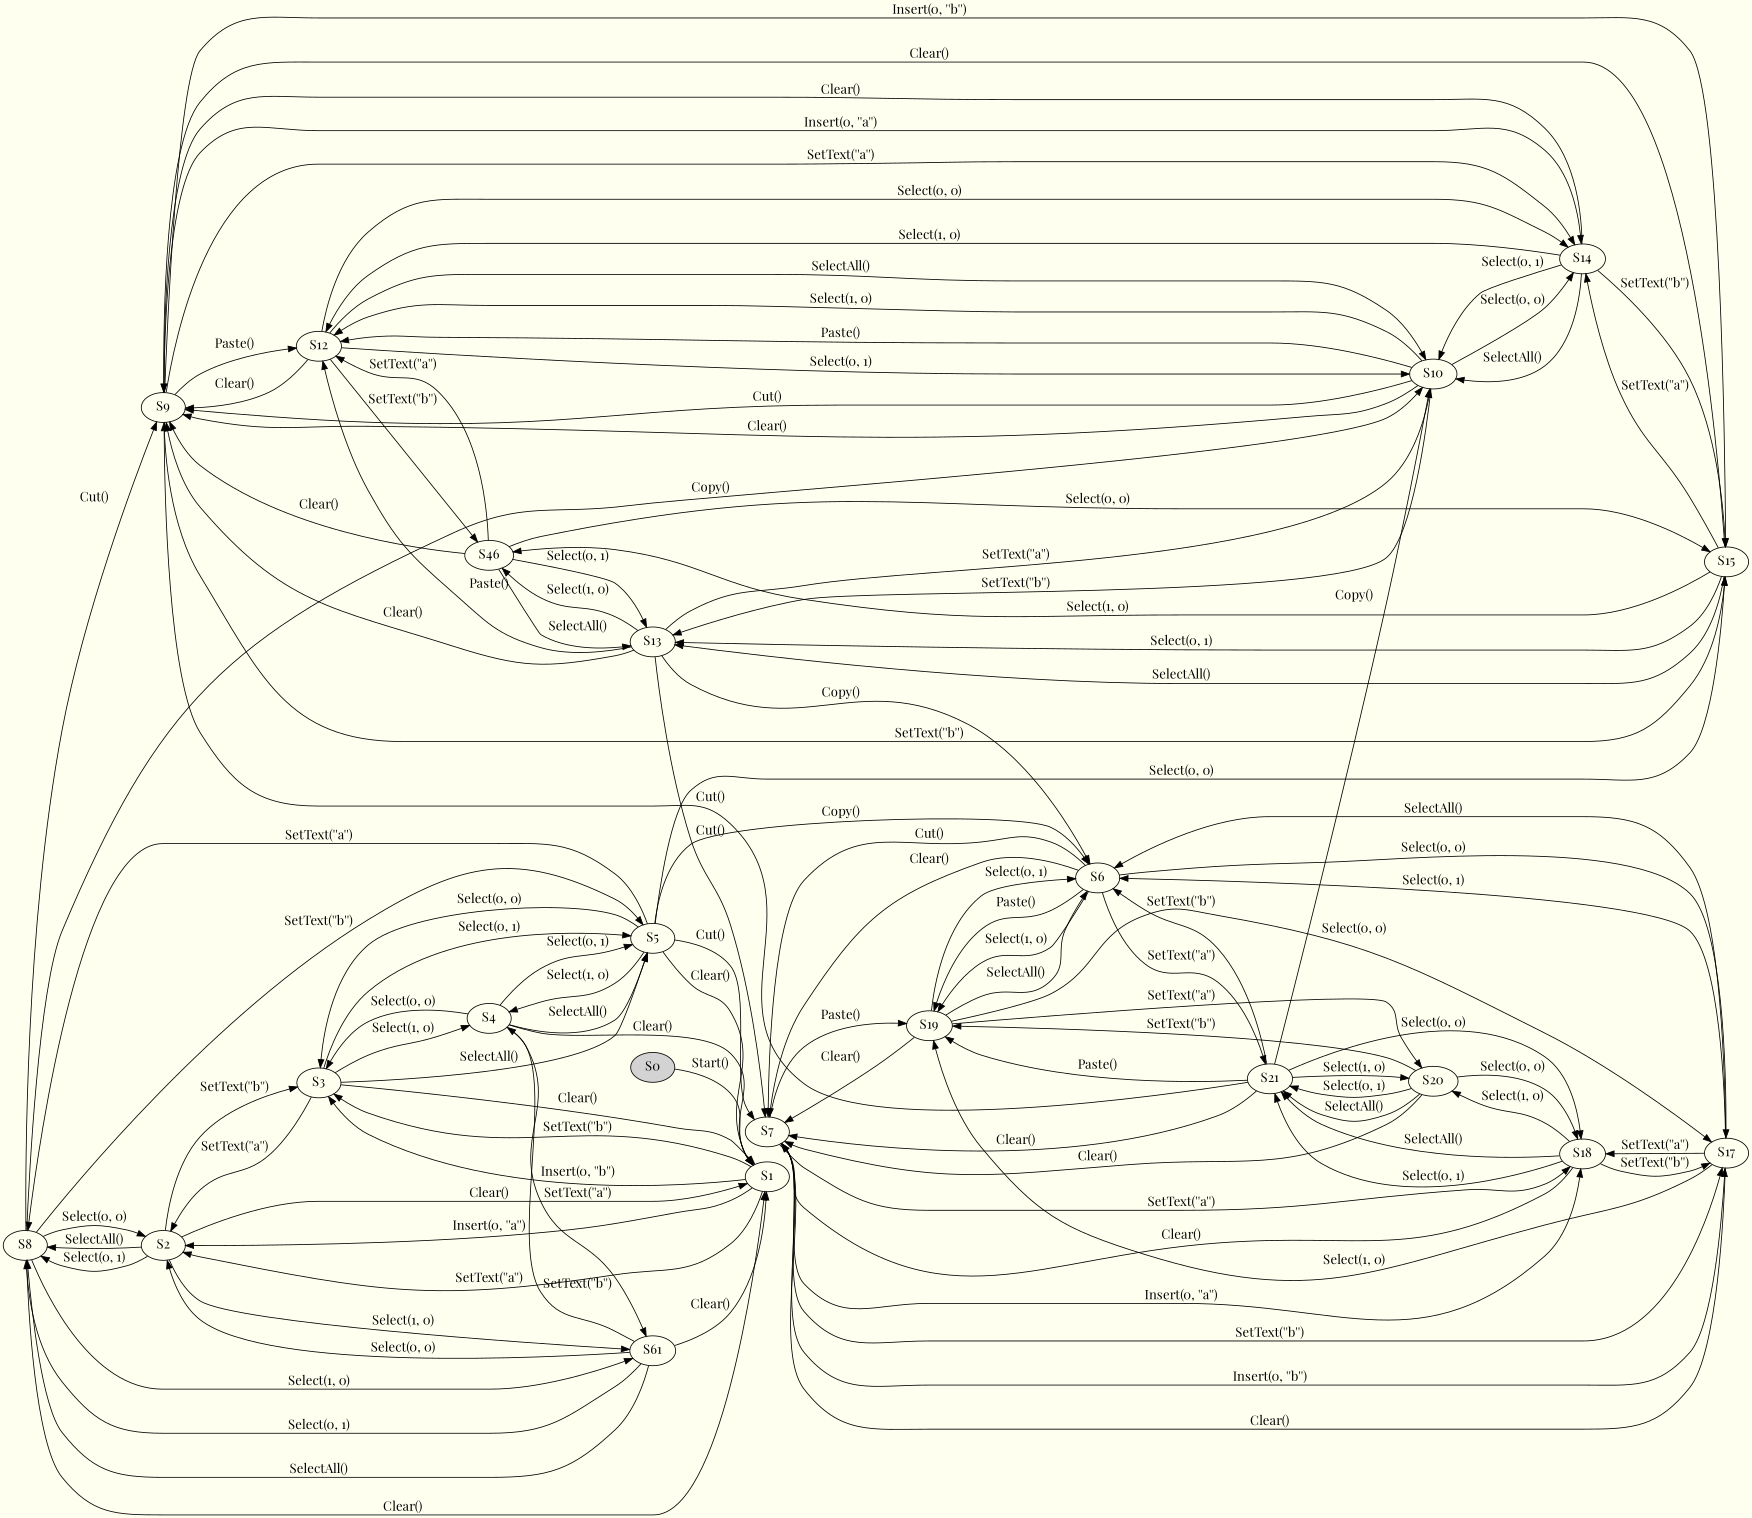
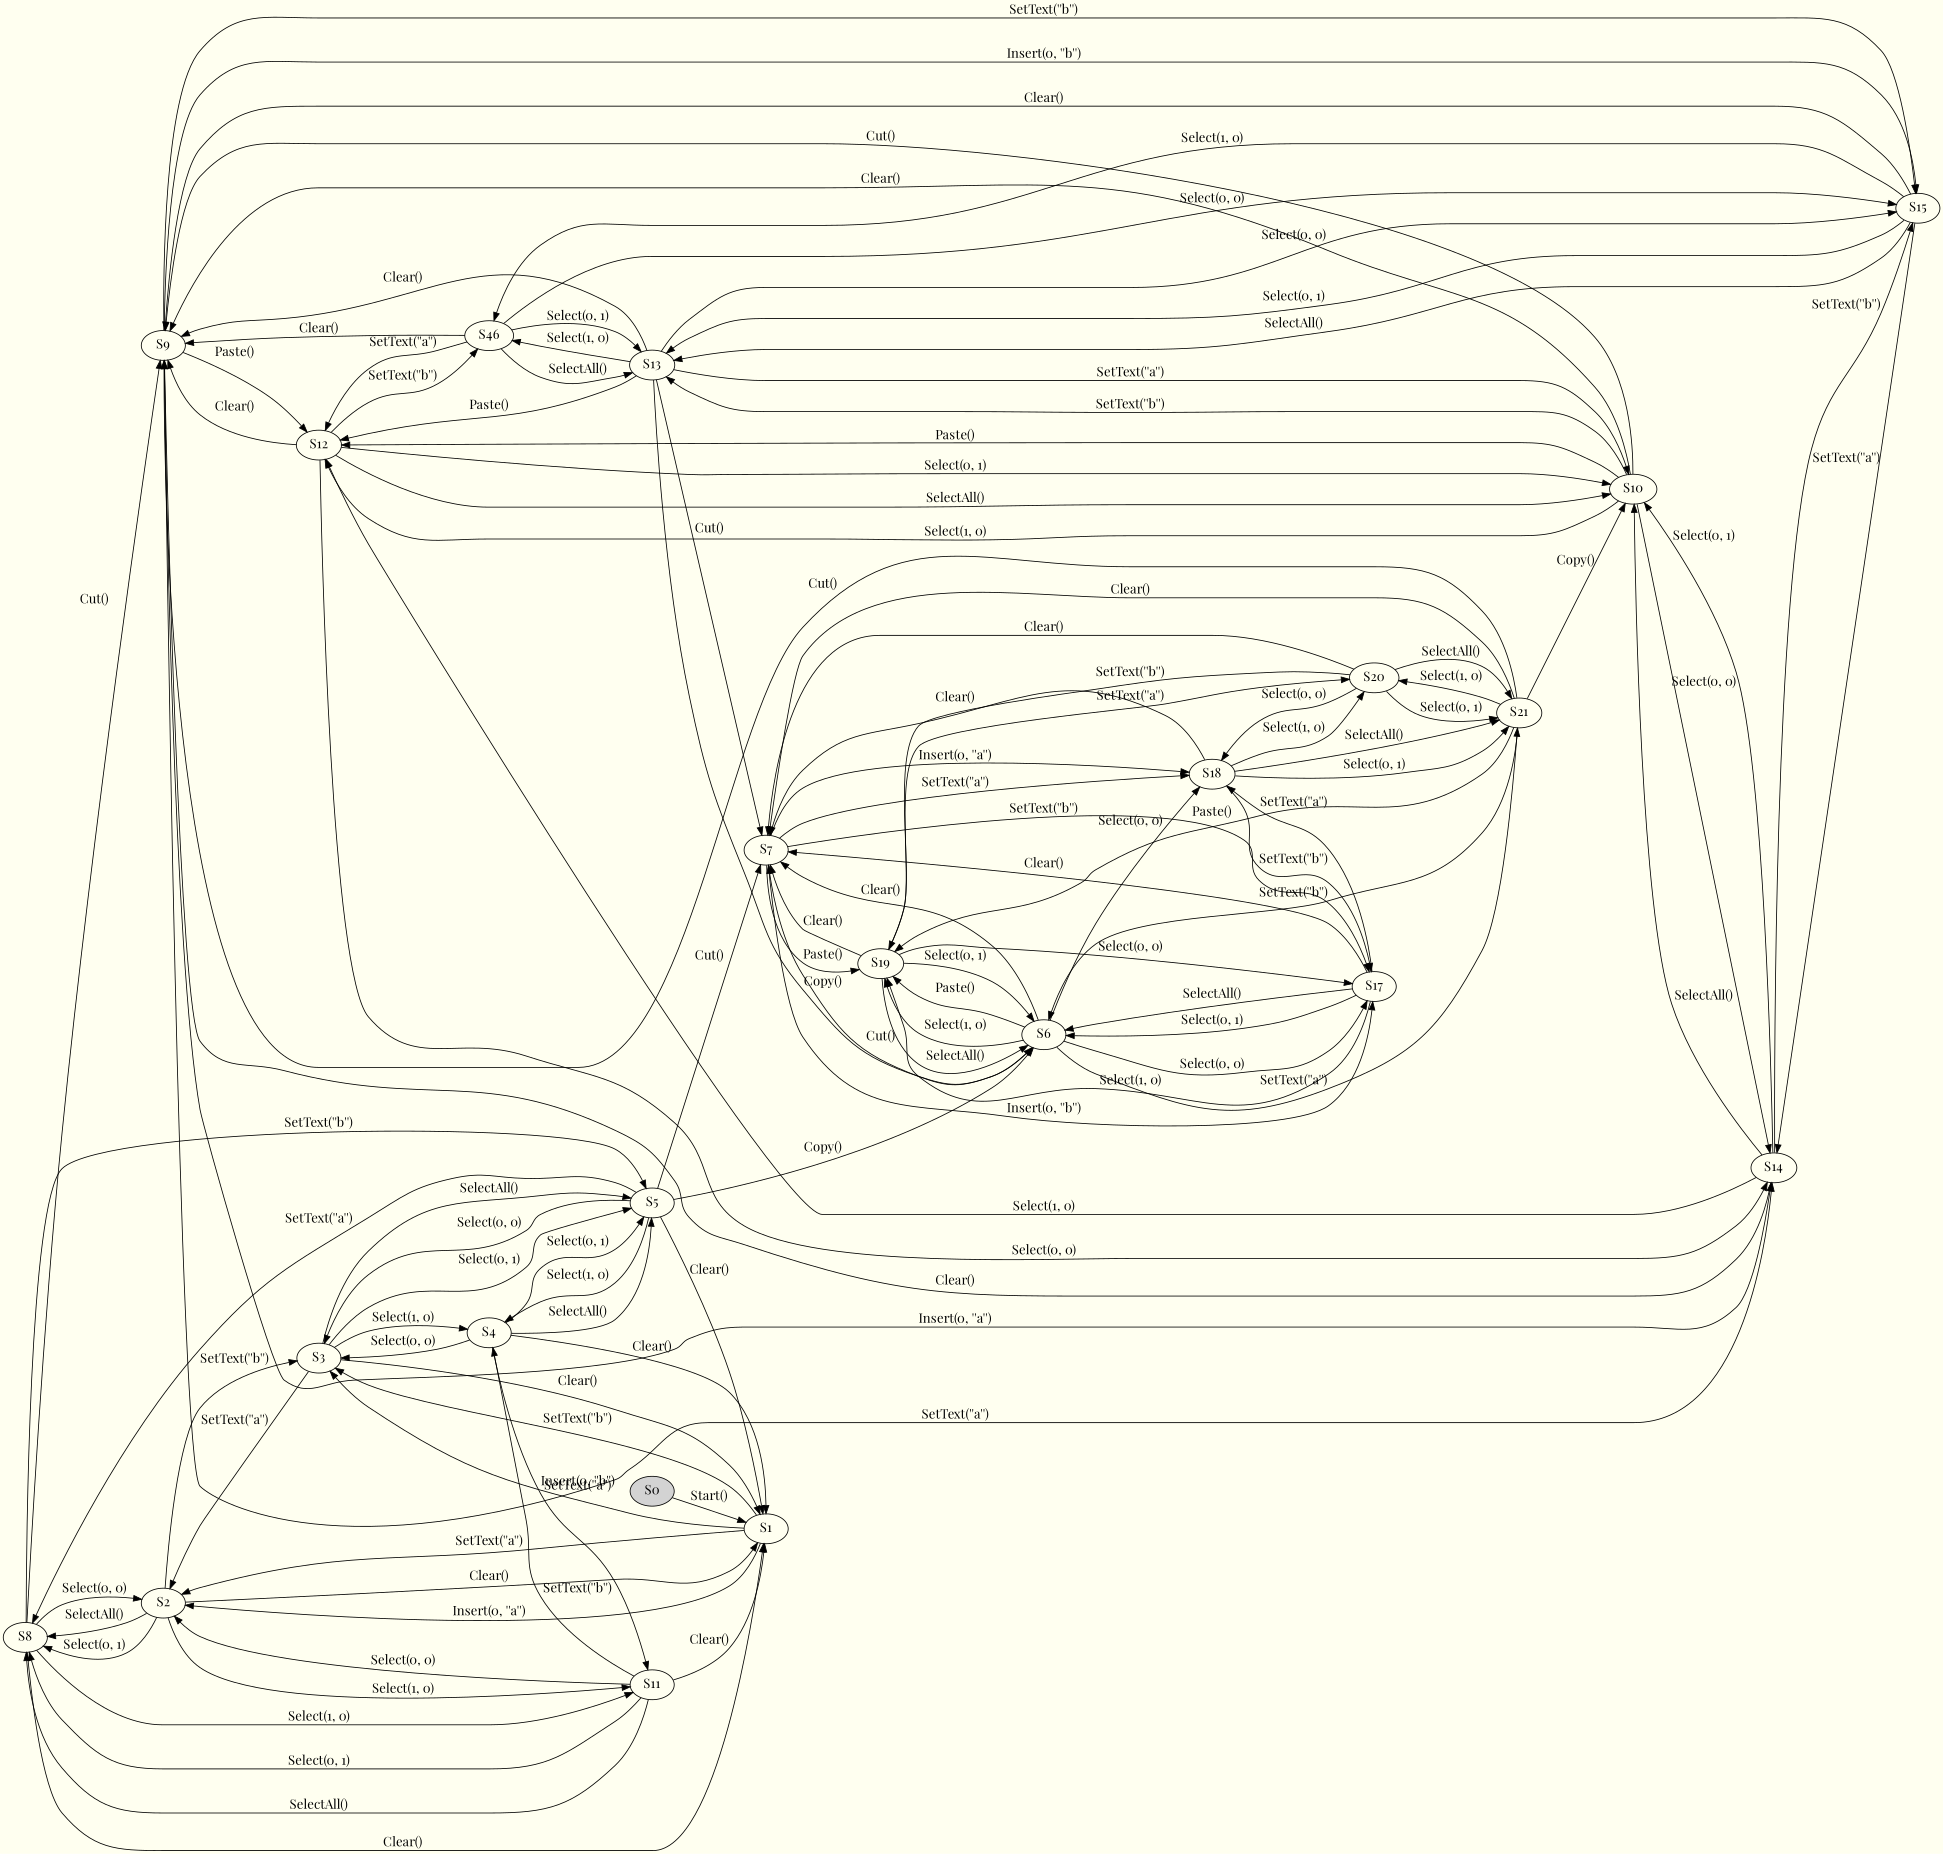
(502, 516) -> none
(1209, 779) -> (1265, 265)
(1458, 1032) -> (1111, 900)
(653, 1351) -> (652, 1685)
